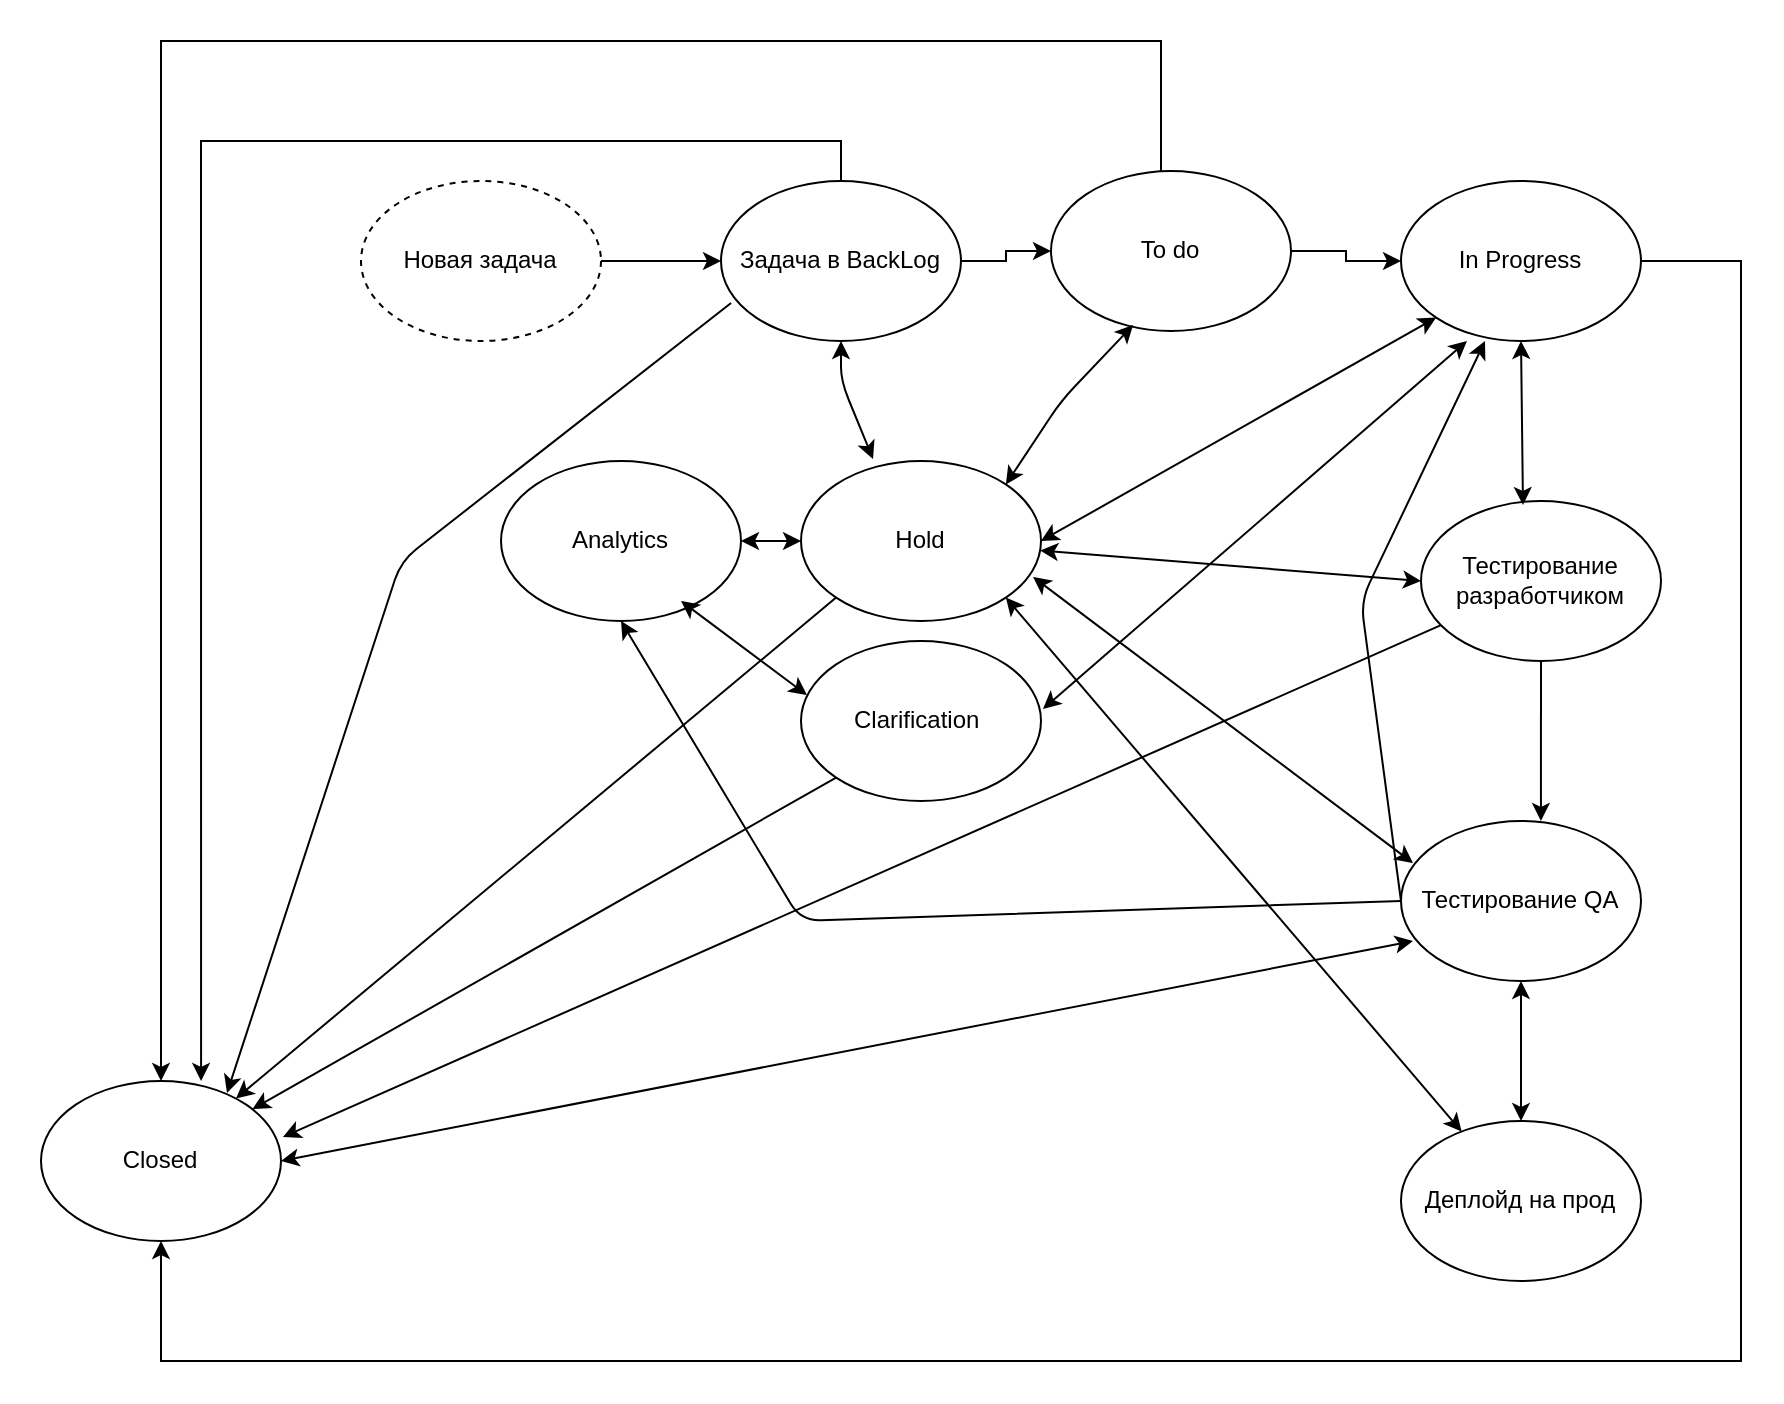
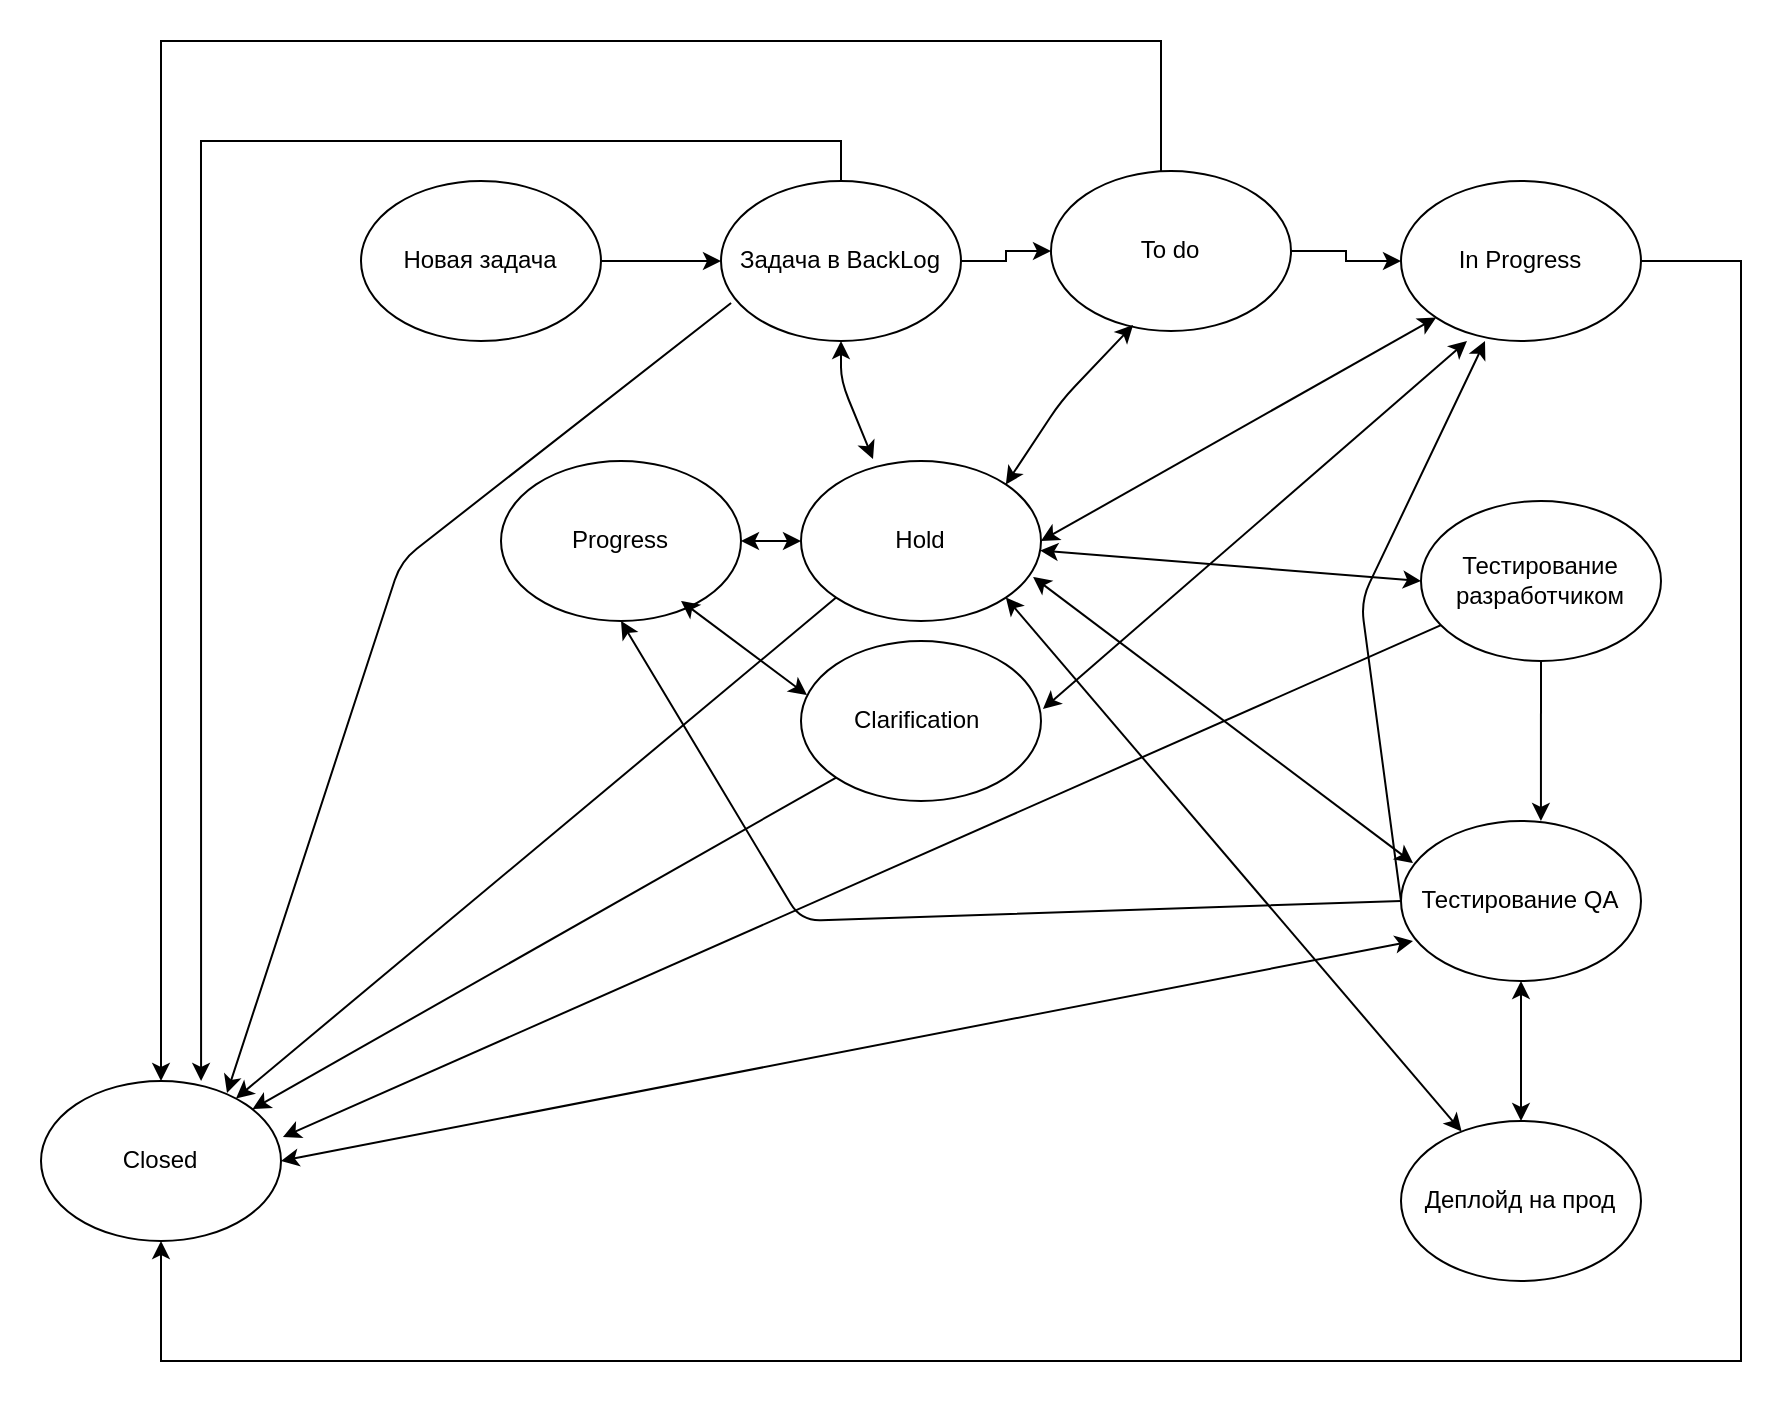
(481, 261) -> (481, 261)
(1522, 423) -> none
(621, 541) -> (621, 541)
